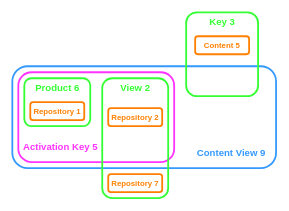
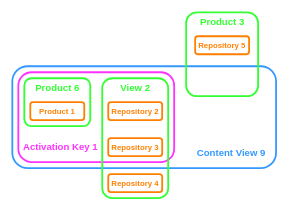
(223, 21) -> (223, 21)
(222, 45) -> (222, 45)
(57, 111) -> (57, 111)
(135, 117) -> (135, 111)
(61, 147) -> (61, 147)
none -> (135, 147)
(135, 183) -> (135, 183)
